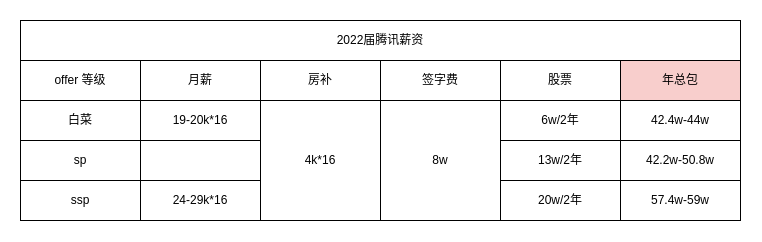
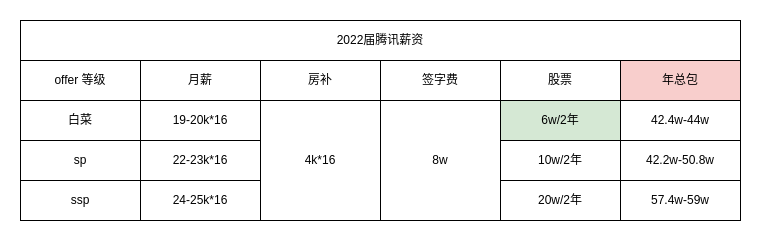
(561, 121) -> (561, 121)
none -> (201, 161)
(561, 161) -> (561, 161)
(201, 201) -> (201, 201)
